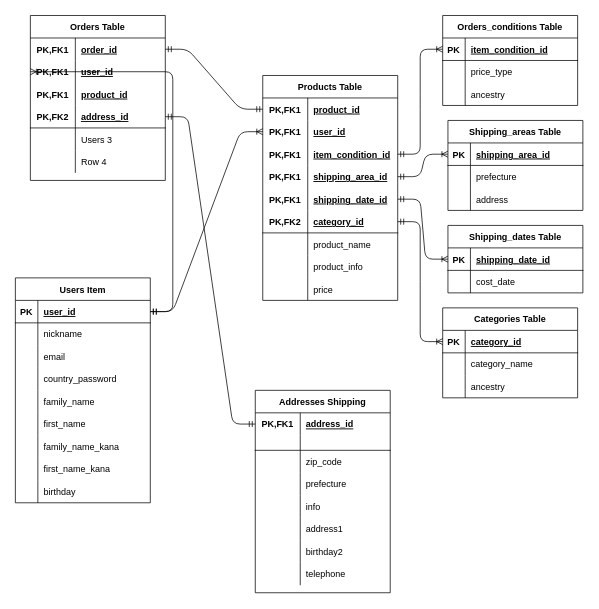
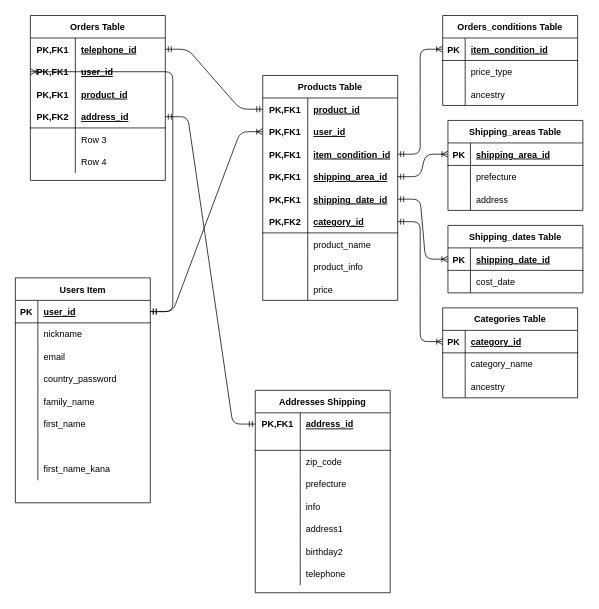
(100, 50) -> (109, 50)
(97, 140) -> (92, 140)
(94, 447) -> none
(94, 492) -> none
